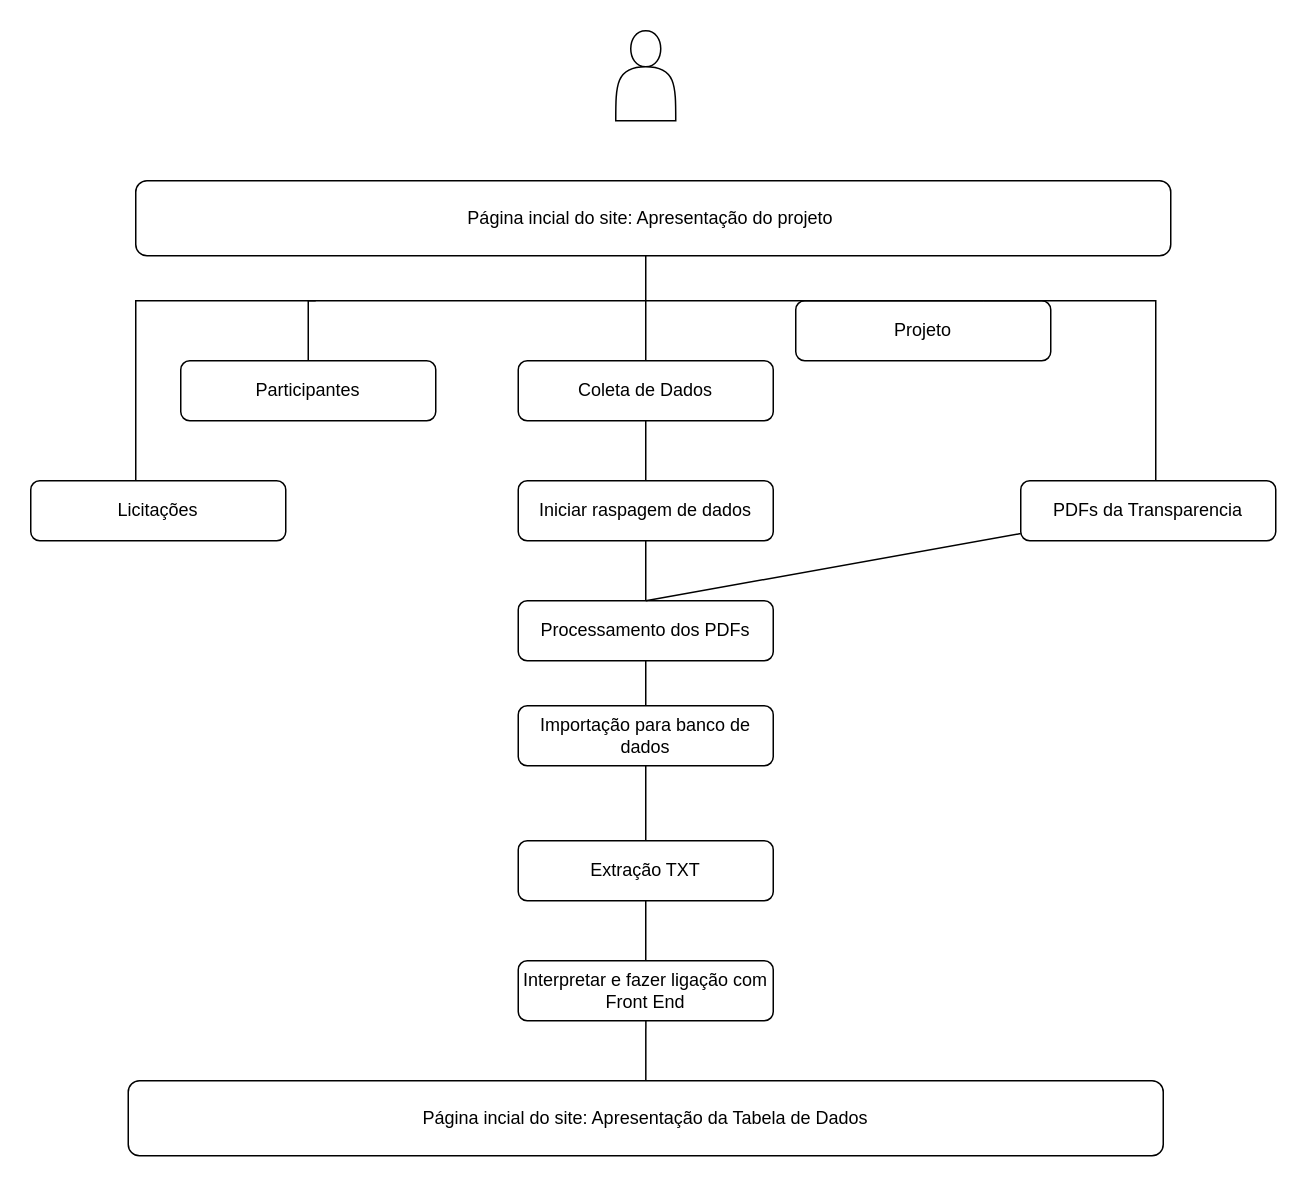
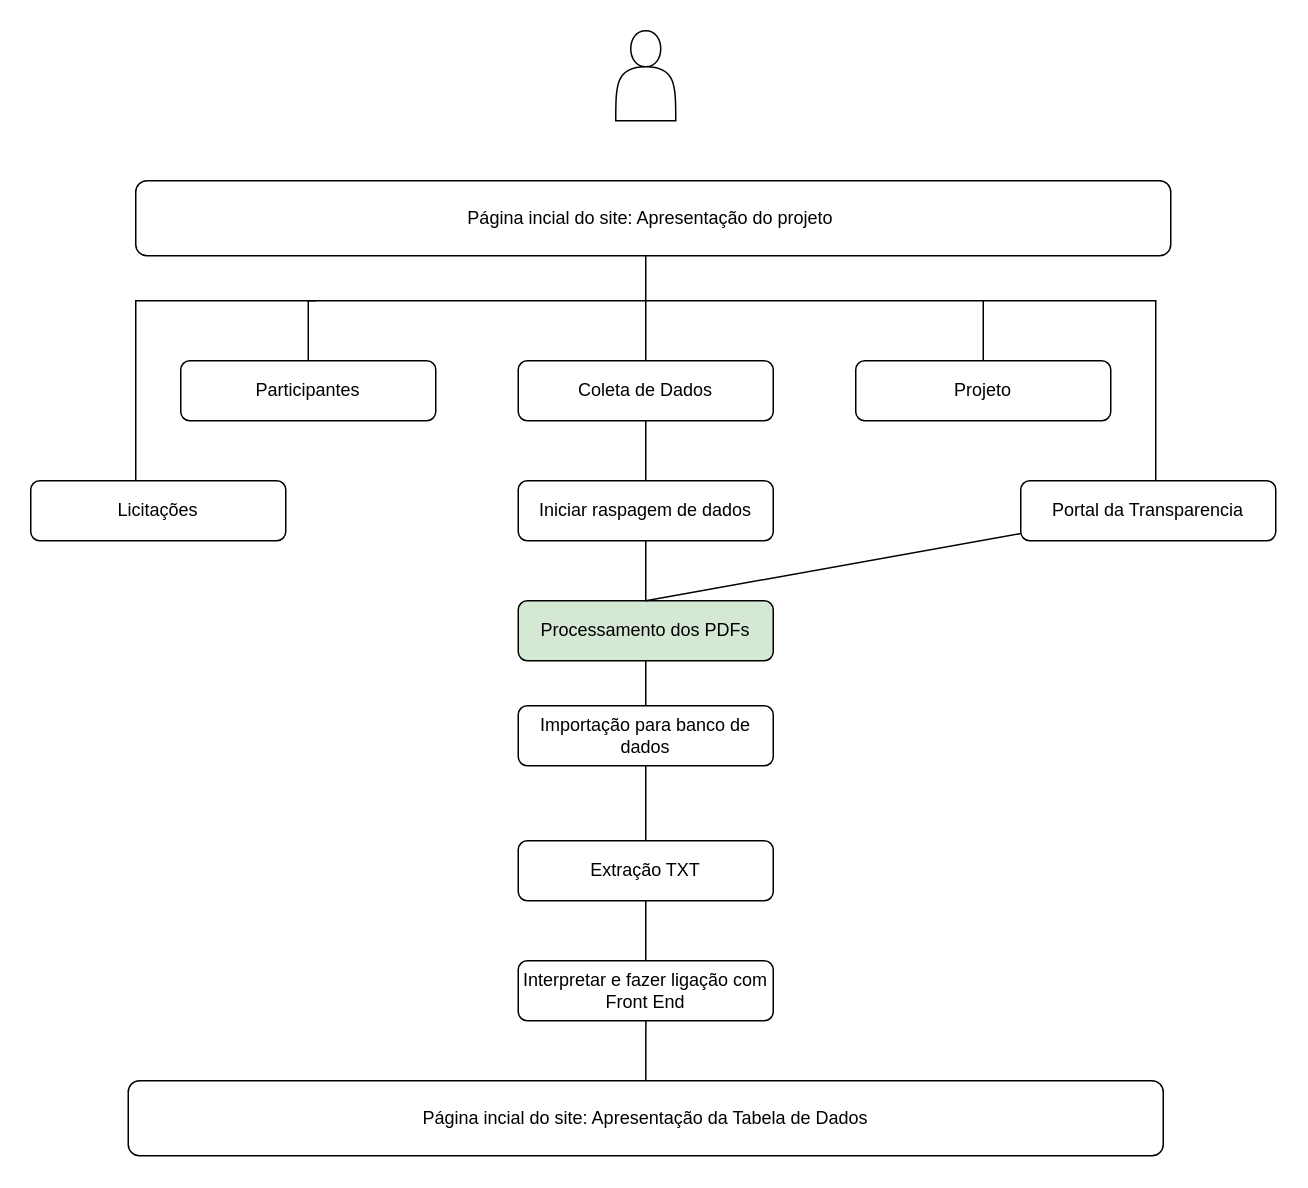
(923, 331) -> (983, 391)
(1148, 511) -> (1148, 511)
(646, 631) -> (646, 631)
